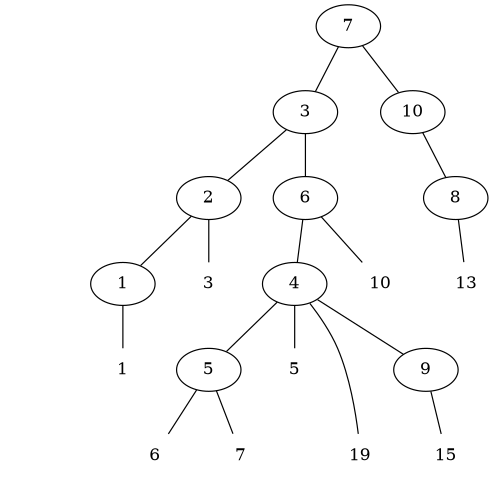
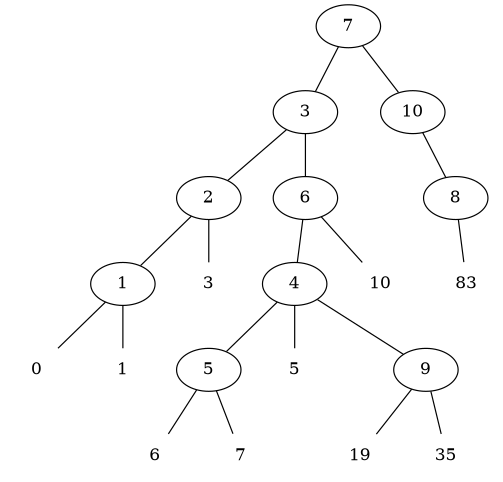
(466, 284) -> (466, 284)
(344, 365) -> (394, 412)
none -> (37, 370)
(446, 456) -> (446, 456)
